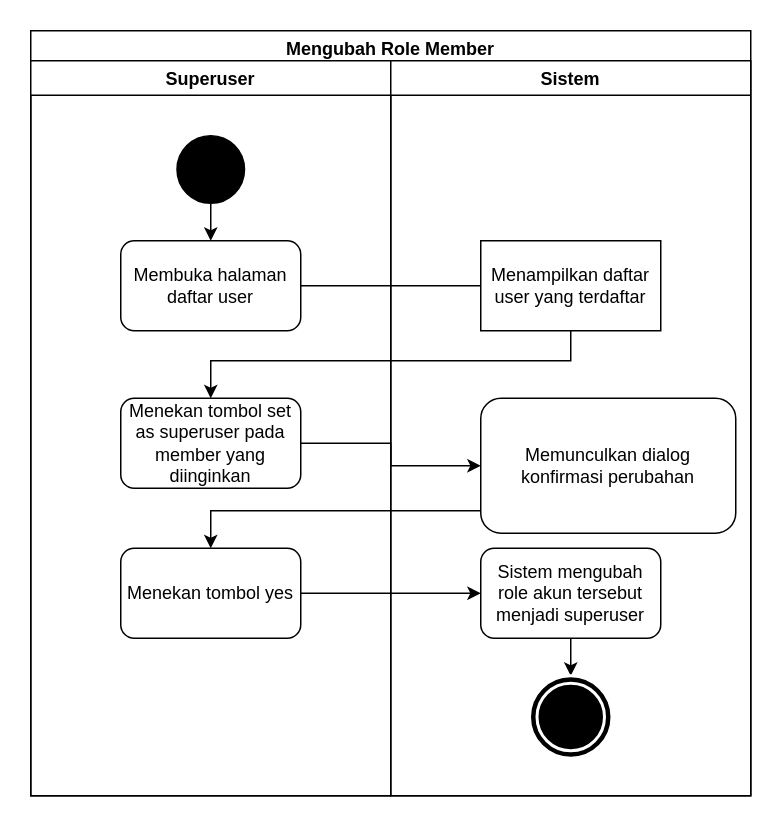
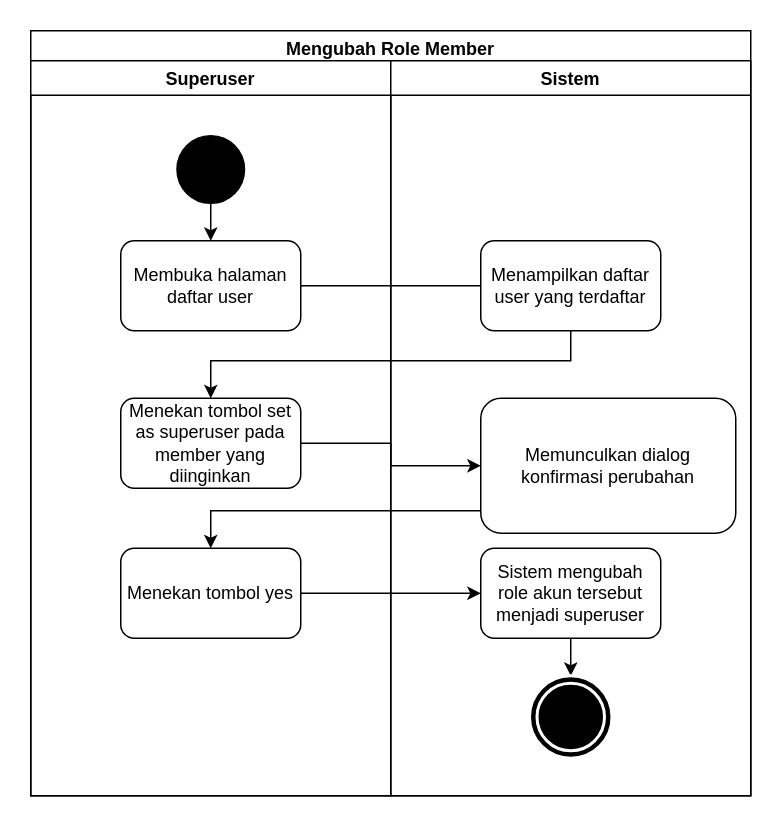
(571, 286) -> (571, 286)
